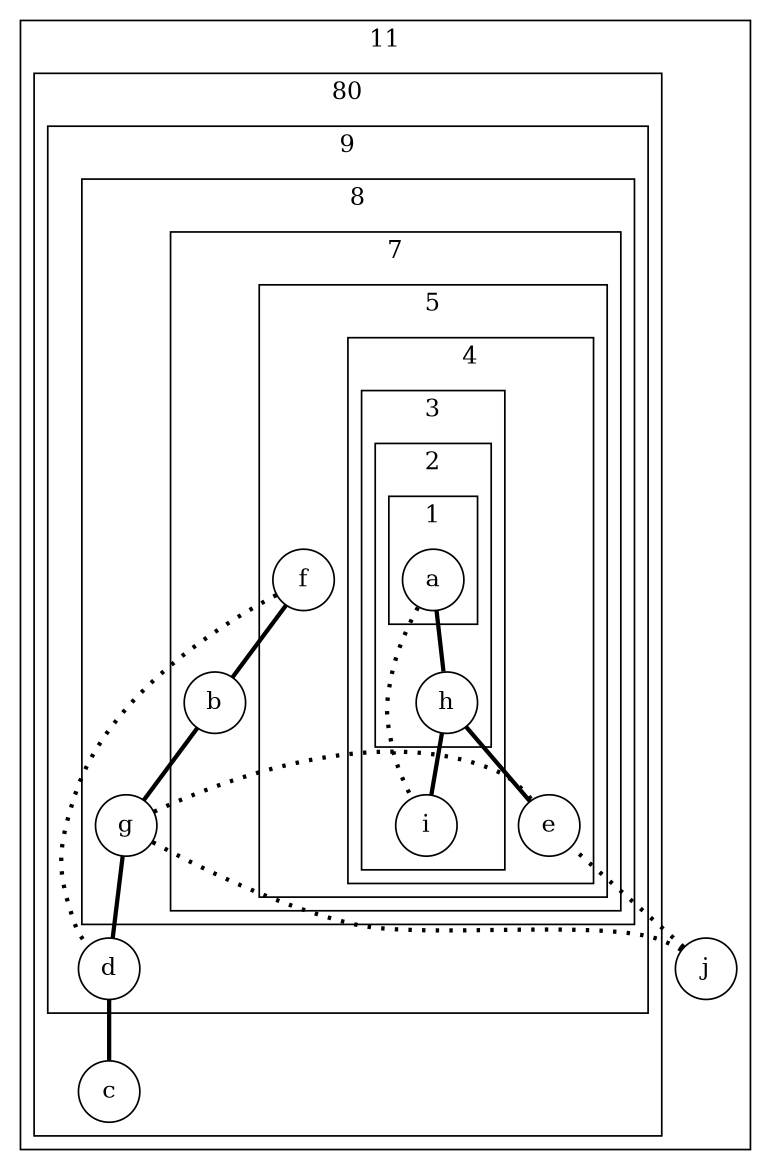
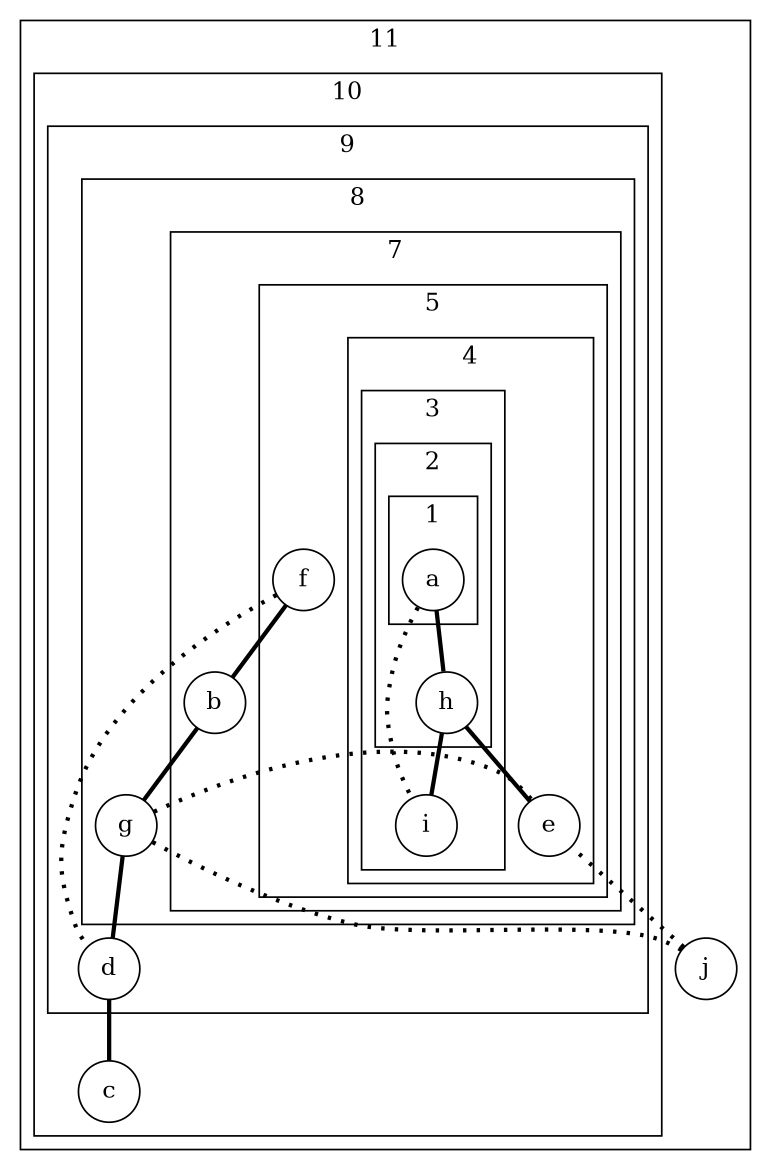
(348, 93) -> (348, 93)
